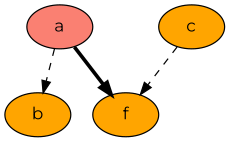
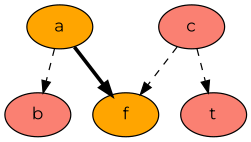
(60, 27) -> (60, 27)
(192, 27) -> (192, 27)
(38, 115) -> (38, 115)
none -> (214, 115)
